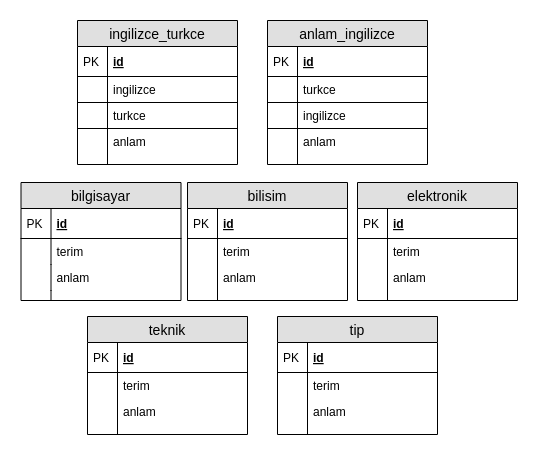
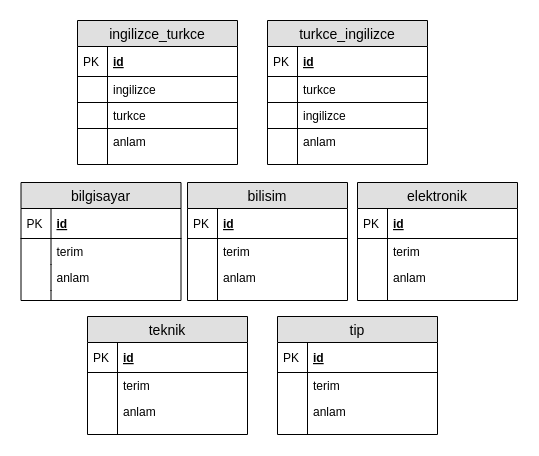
(347, 34) -> (347, 34)
